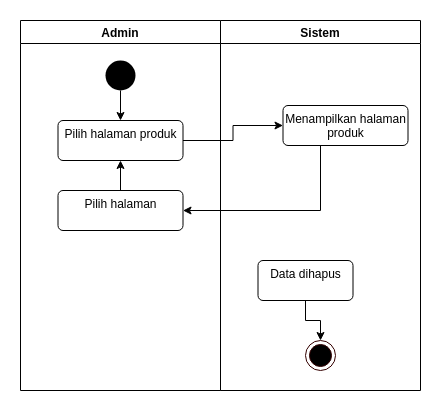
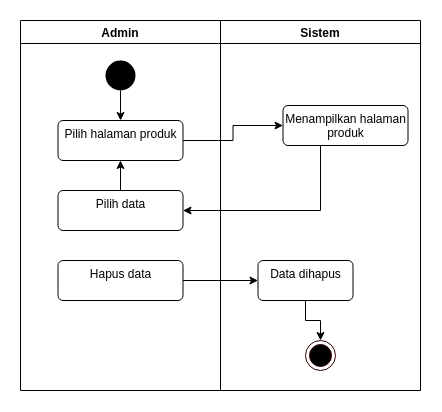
(121, 205) -> (121, 205)
none -> (121, 281)
none -> (217, 281)
